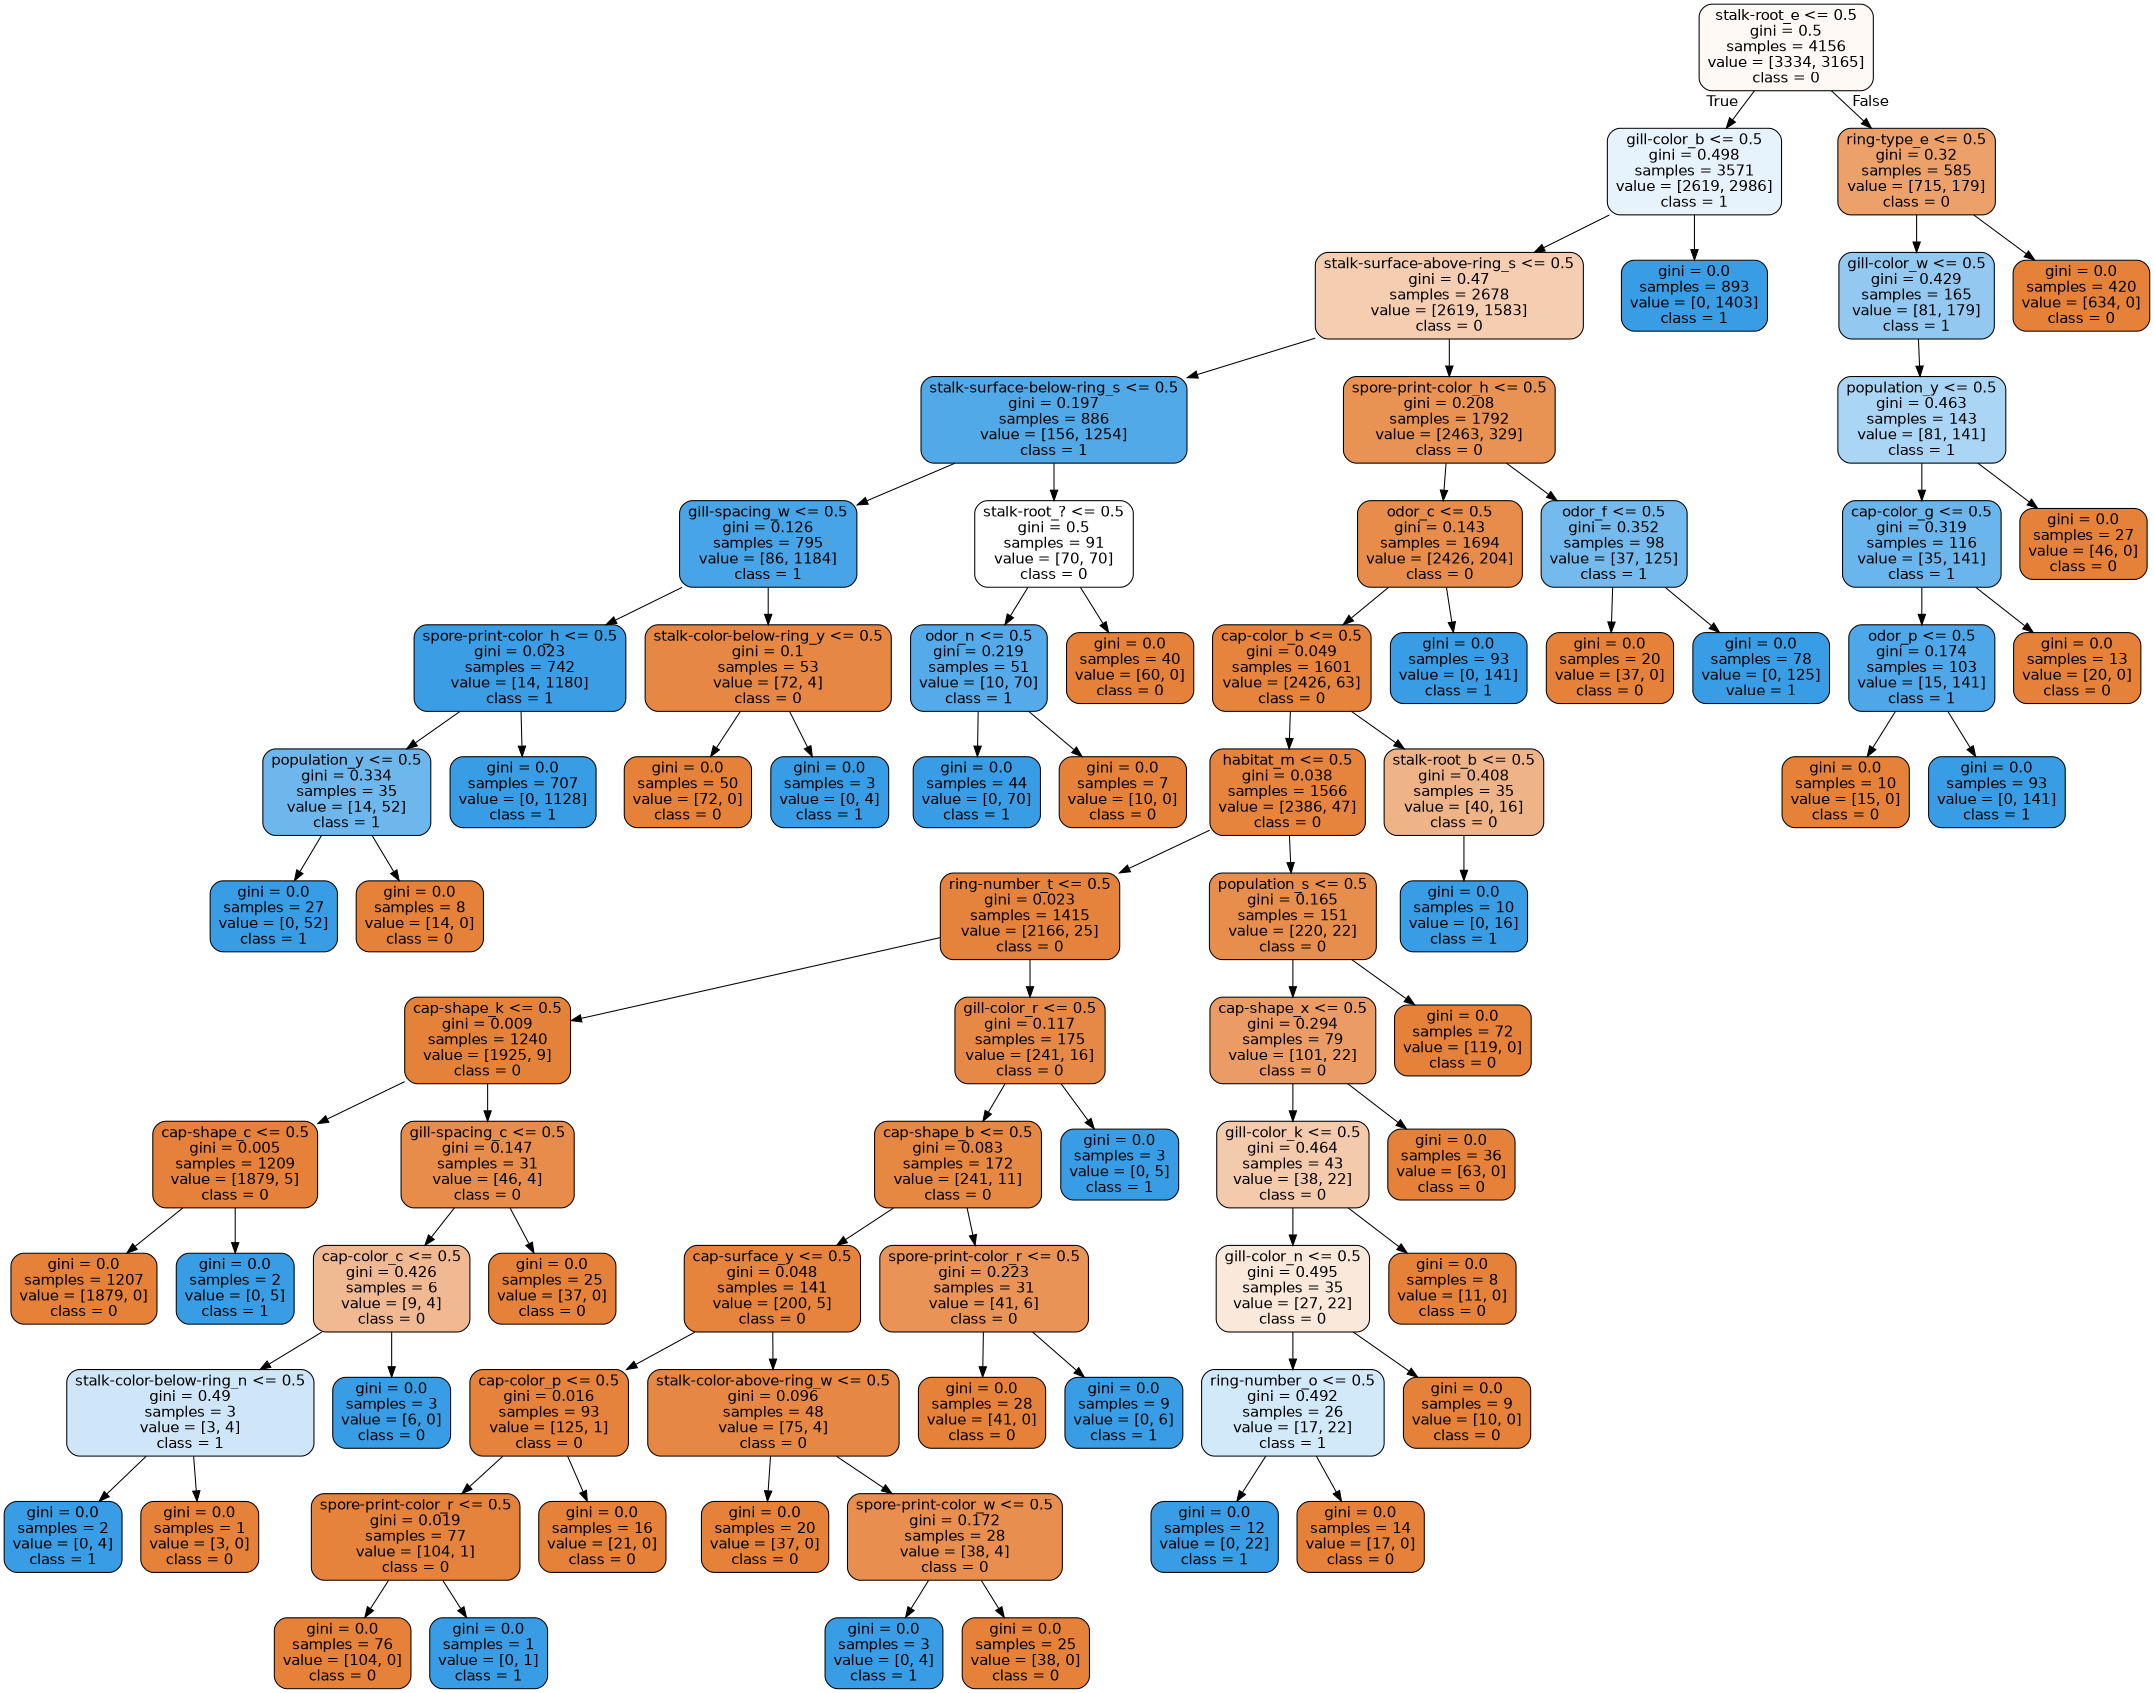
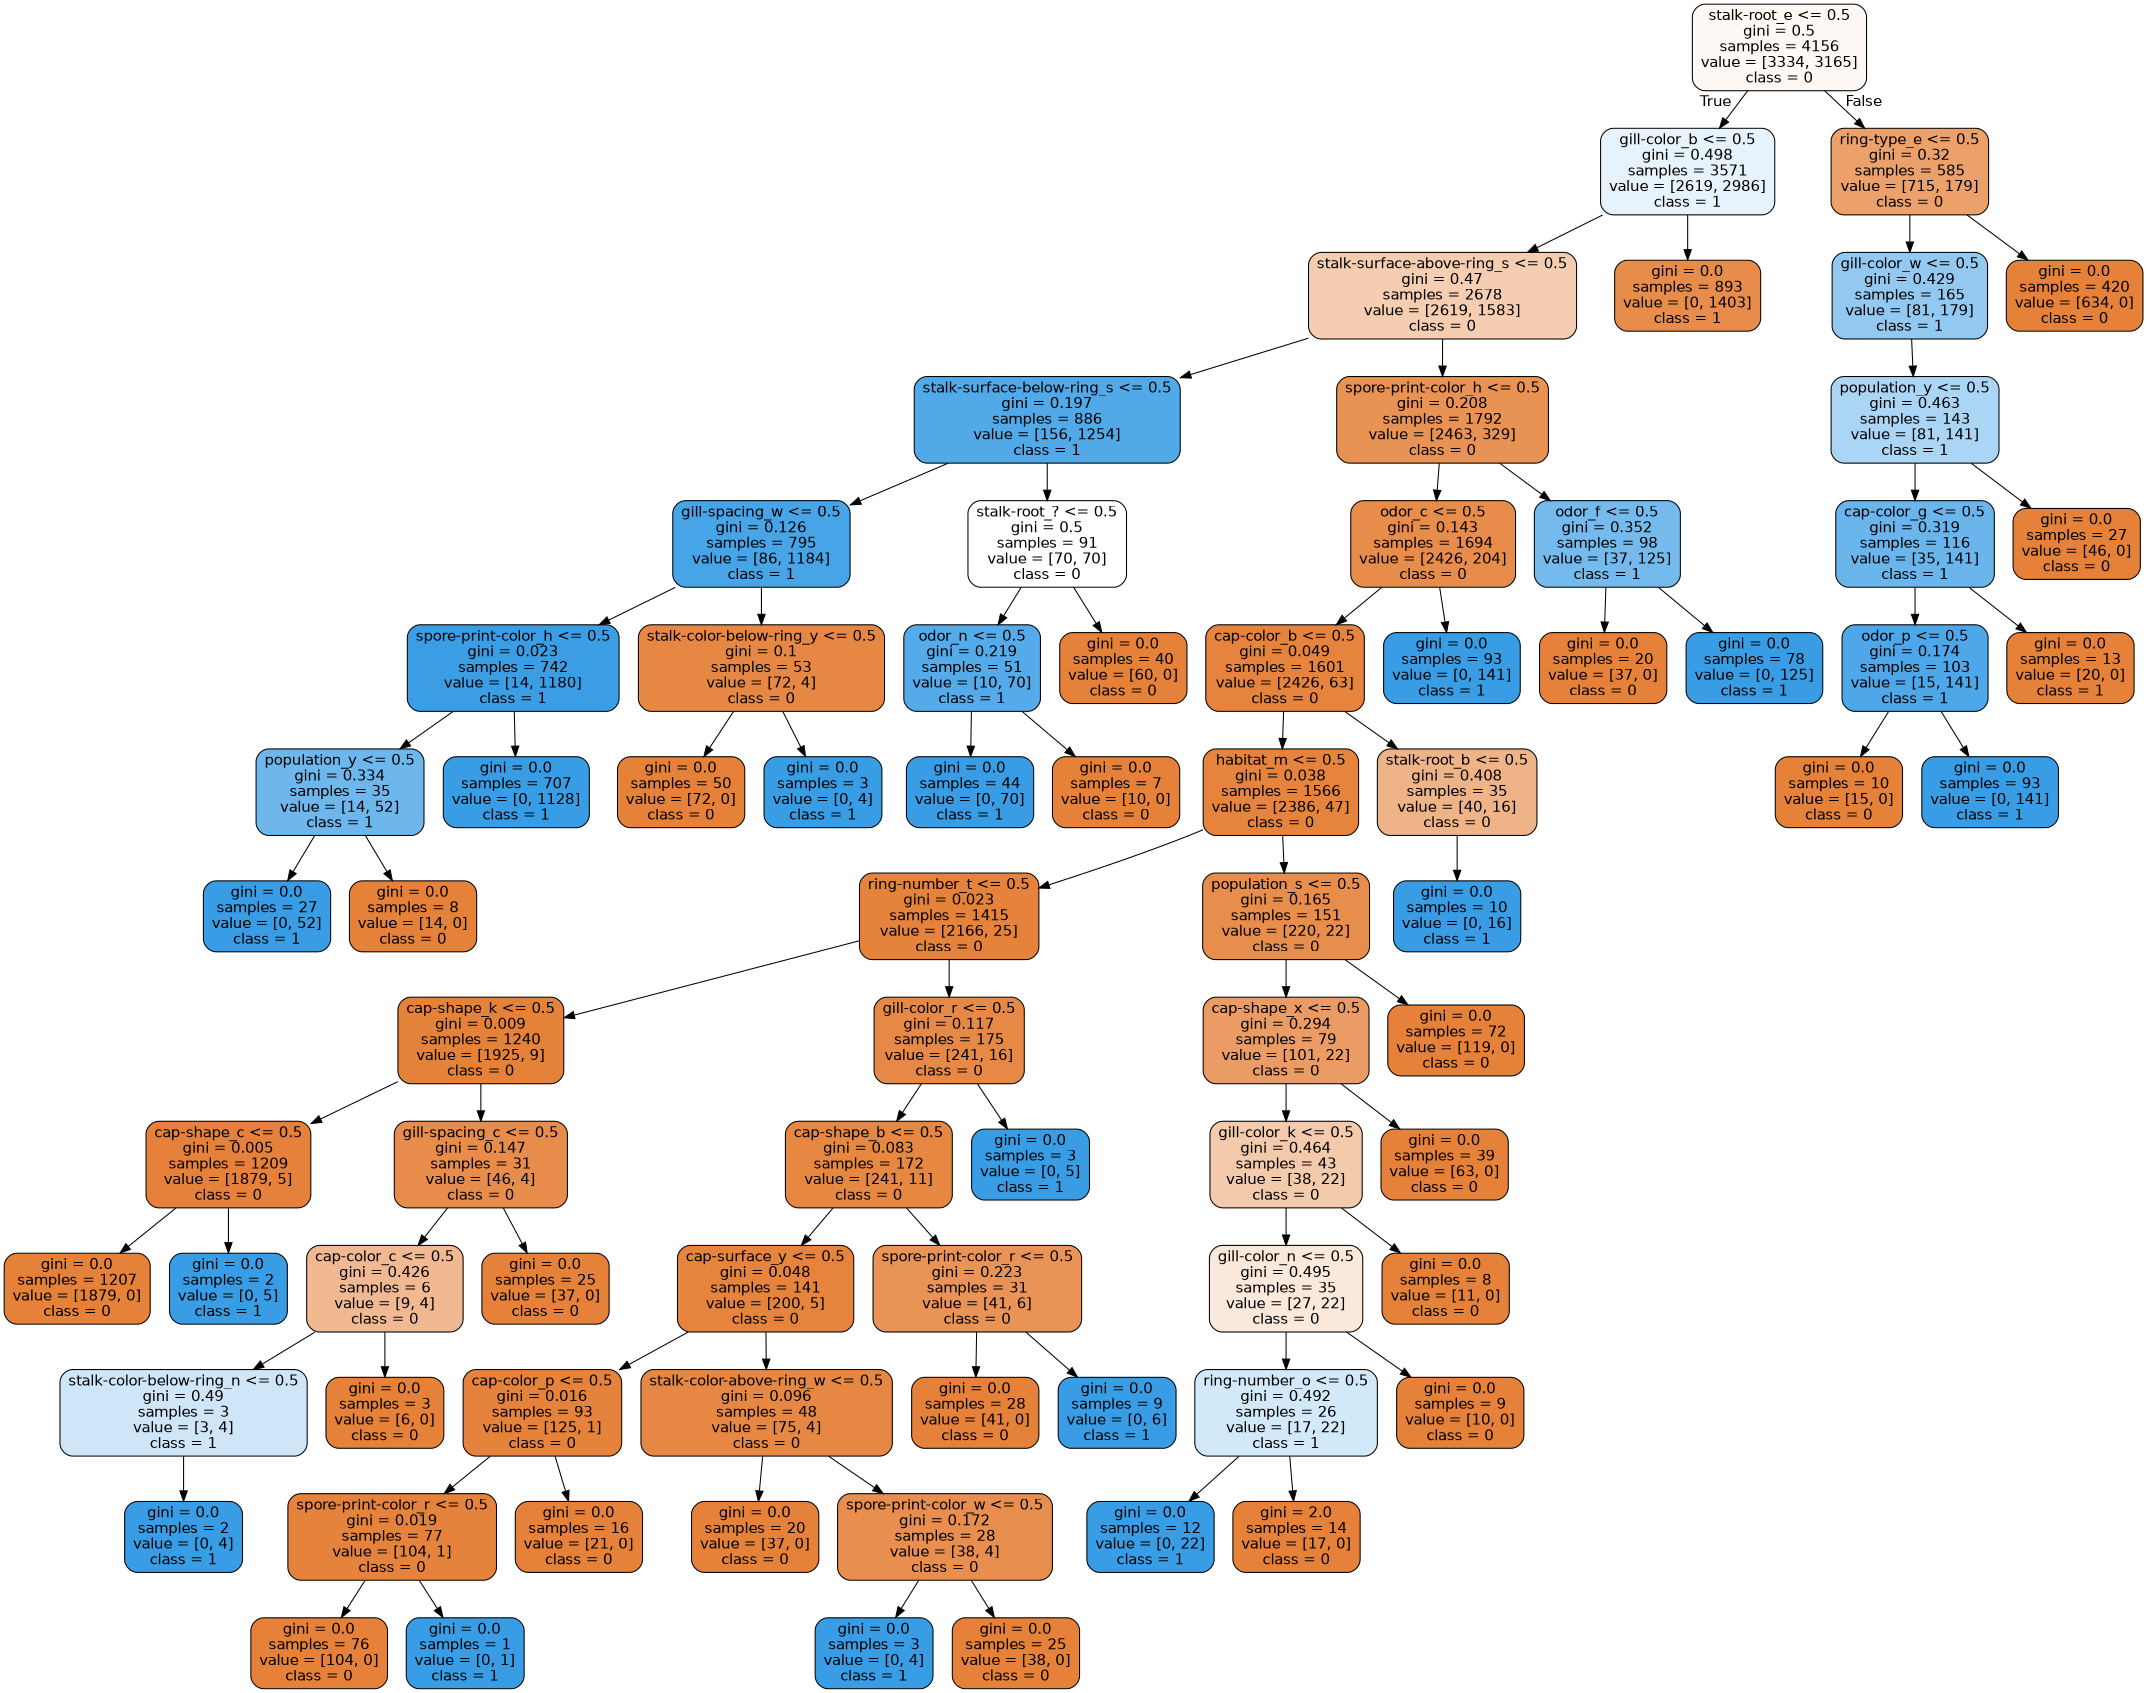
(1694, 296) -> (1688, 296)
(1761, 668) -> (1754, 668)
(2077, 668) -> (2070, 668)
(1451, 1165) -> (1445, 1165)
(392, 1413) -> (385, 1413)
(200, 1537) -> none
(1361, 1537) -> (1297, 1537)
